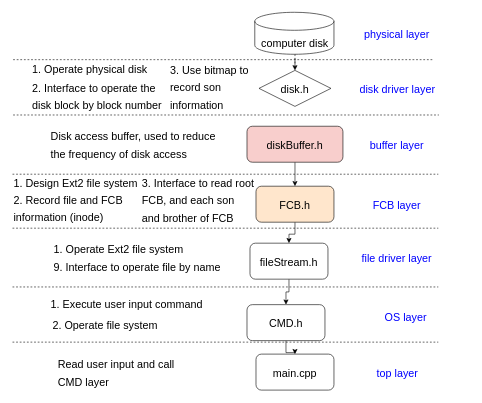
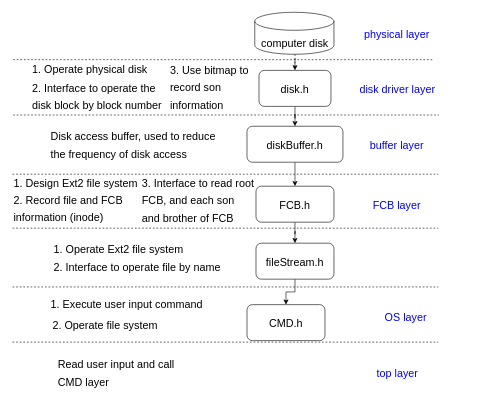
(295, 88) -> (295, 88)
none -> (295, 118)
(295, 144) -> (295, 144)
(295, 204) -> (295, 204)
(397, 258) -> none
(289, 261) -> (295, 261)
(140, 267) -> (140, 267)
(290, 353) -> none
(295, 372) -> none
